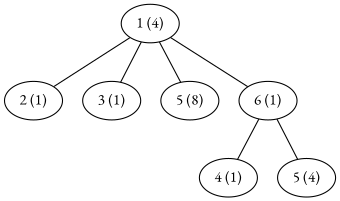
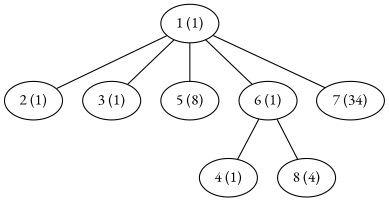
(150, 24) -> (190, 24)
none -> (350, 101)
(307, 178) -> (307, 178)
